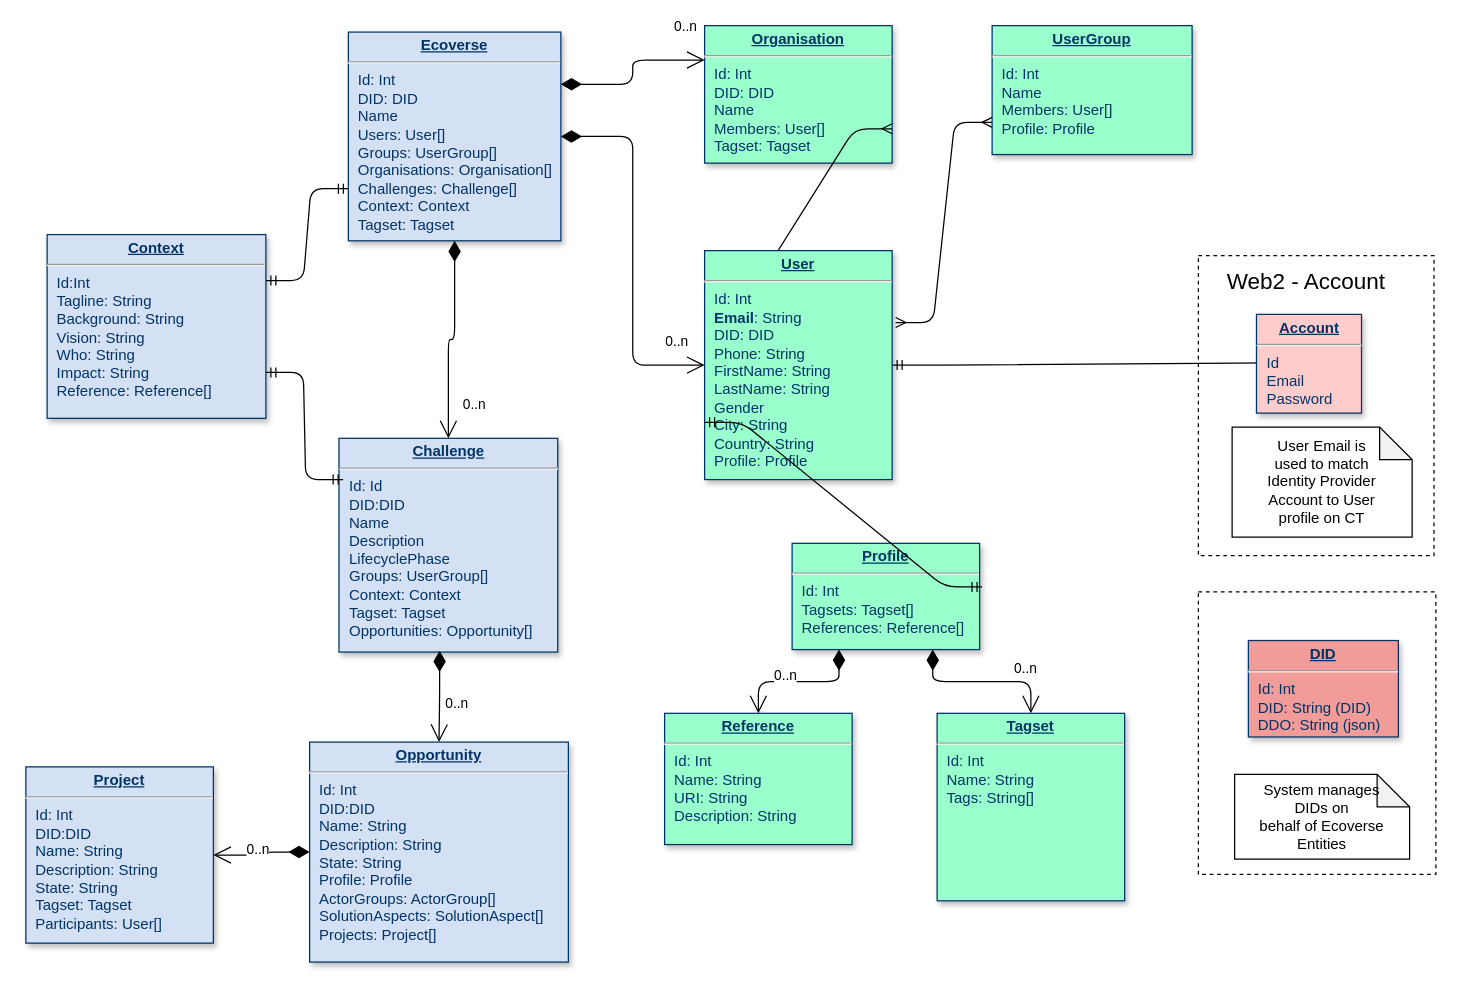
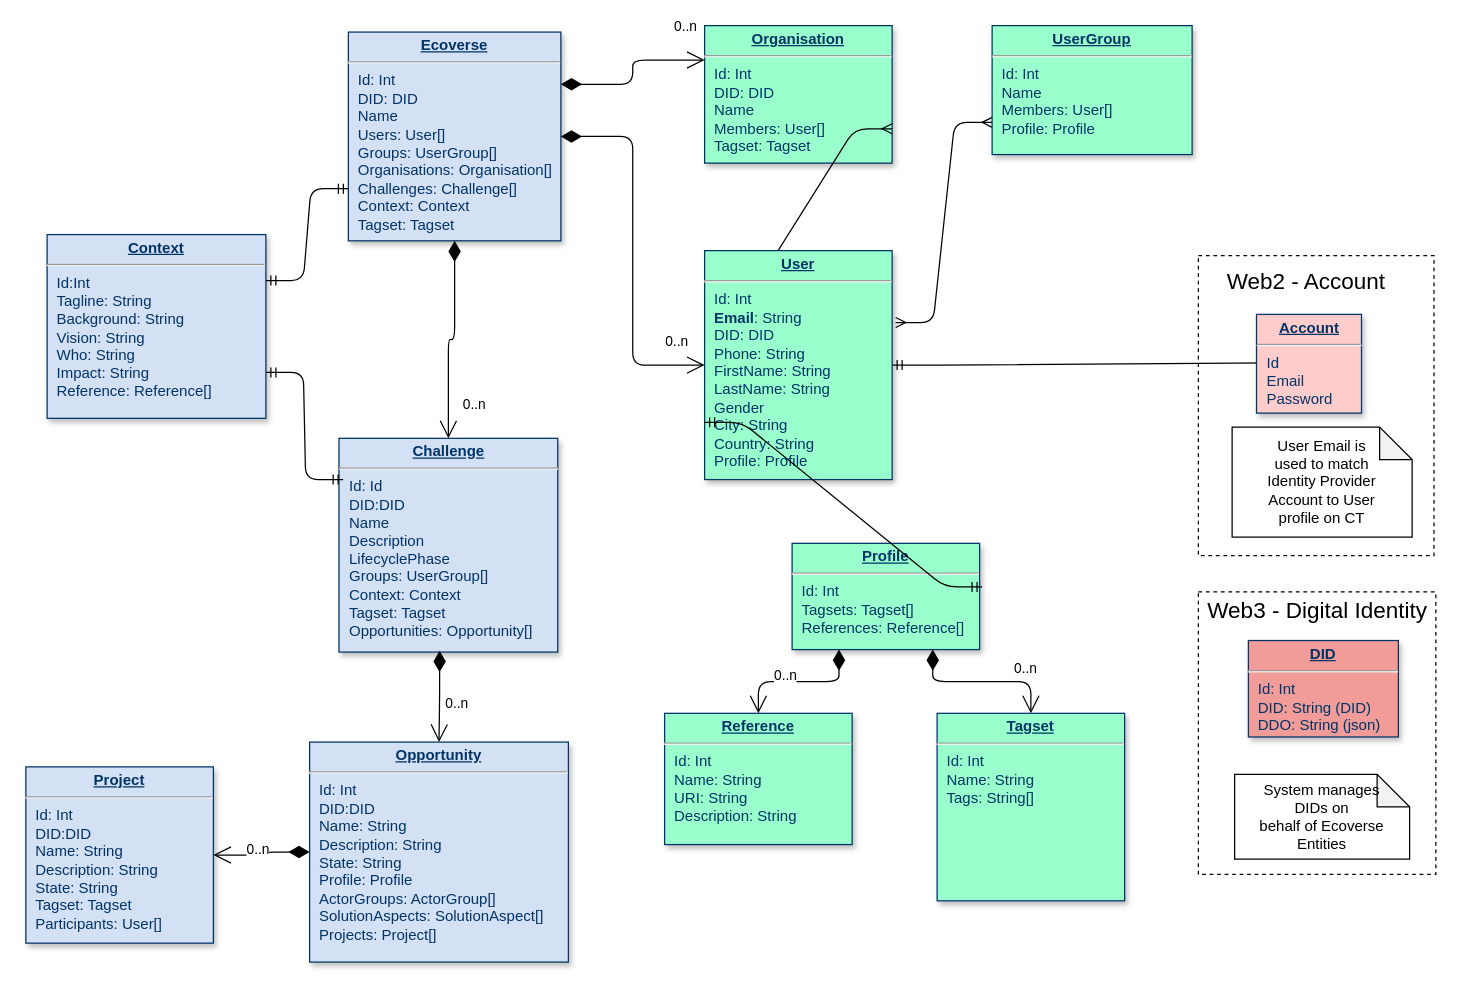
none -> (1317, 610)
